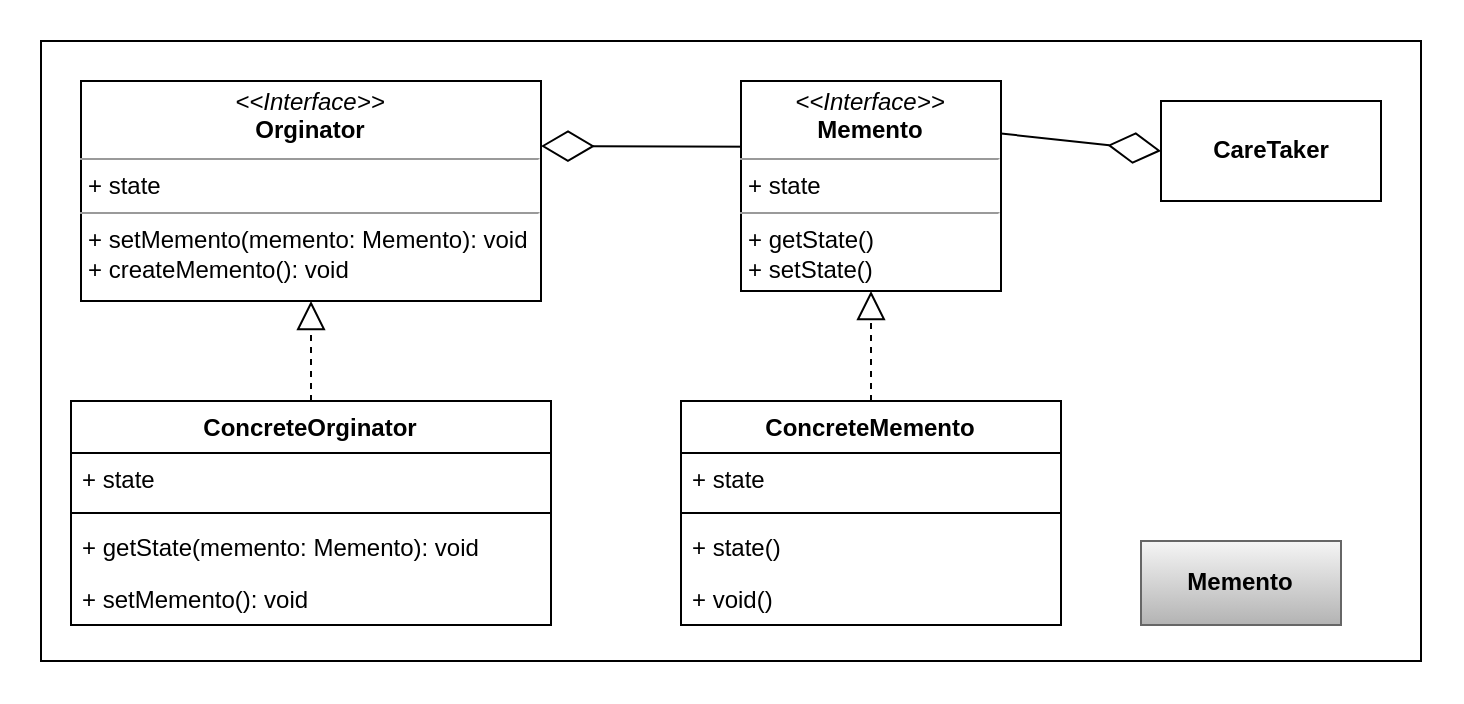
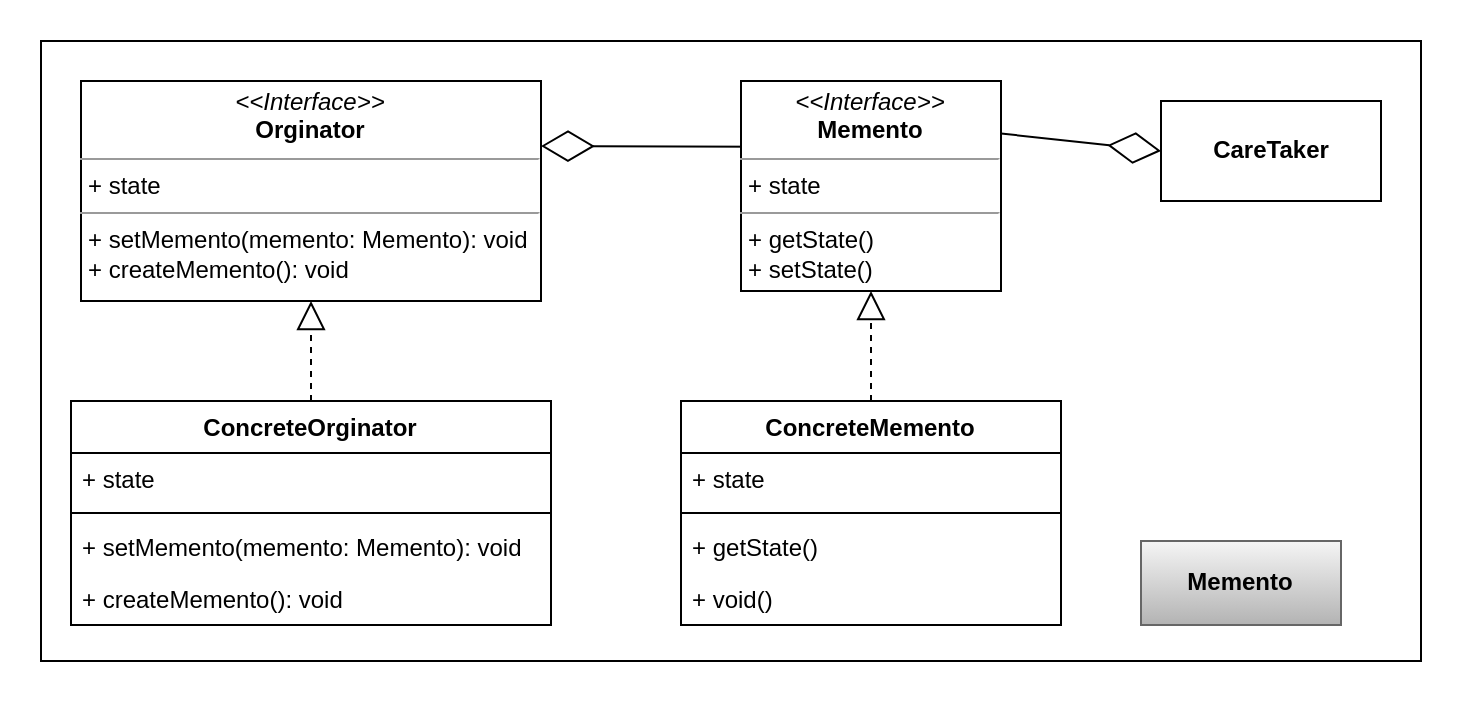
(292, 548) -> (305, 548)
(749, 548) -> (770, 548)
(204, 600) -> (224, 600)
